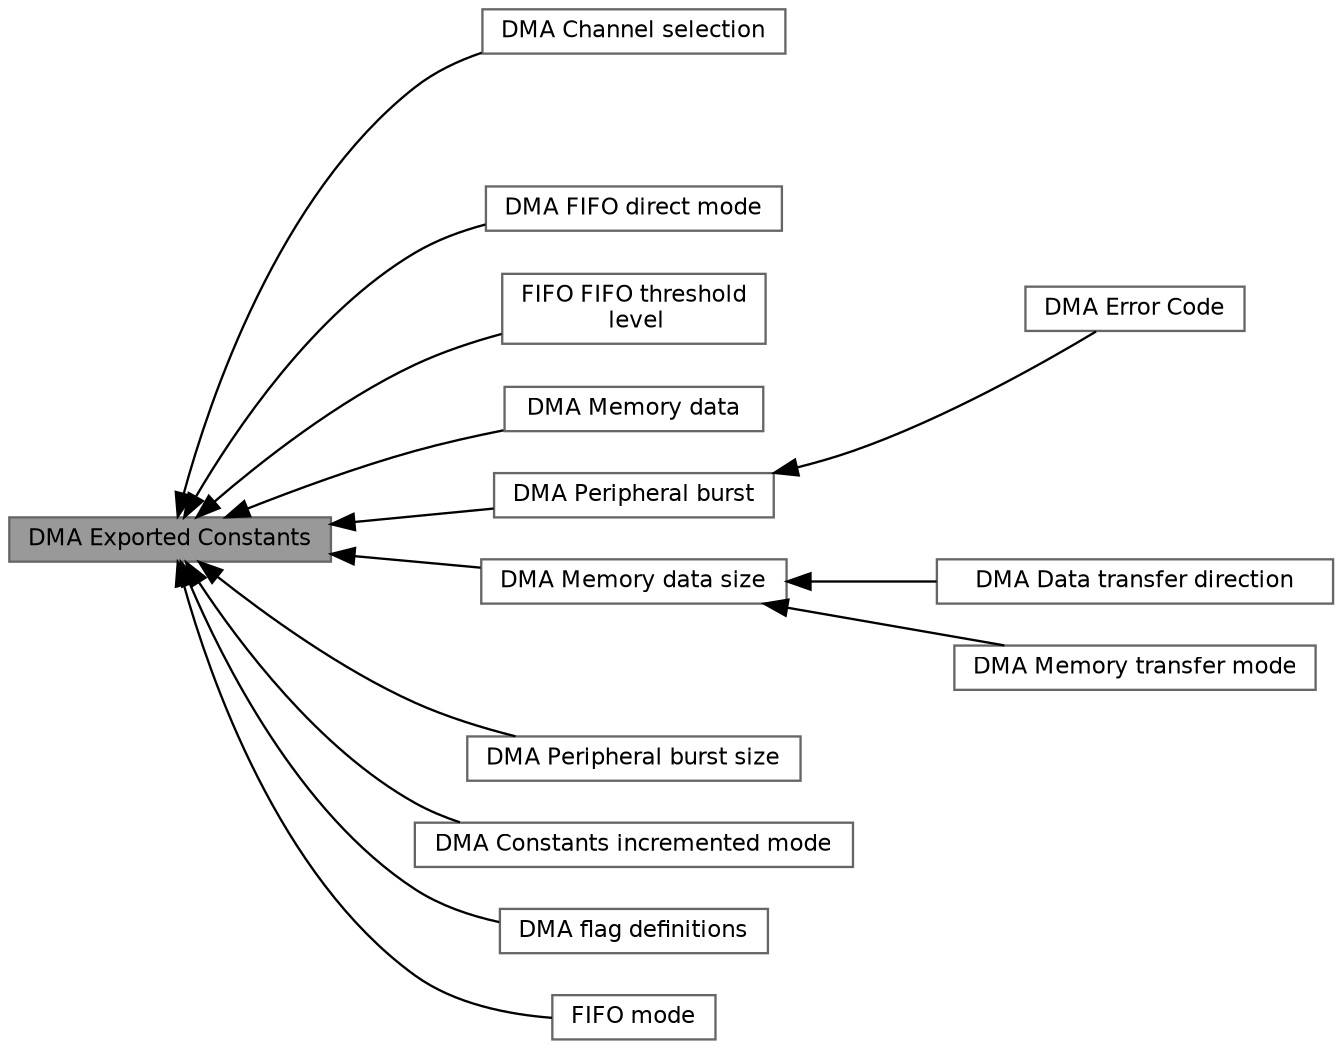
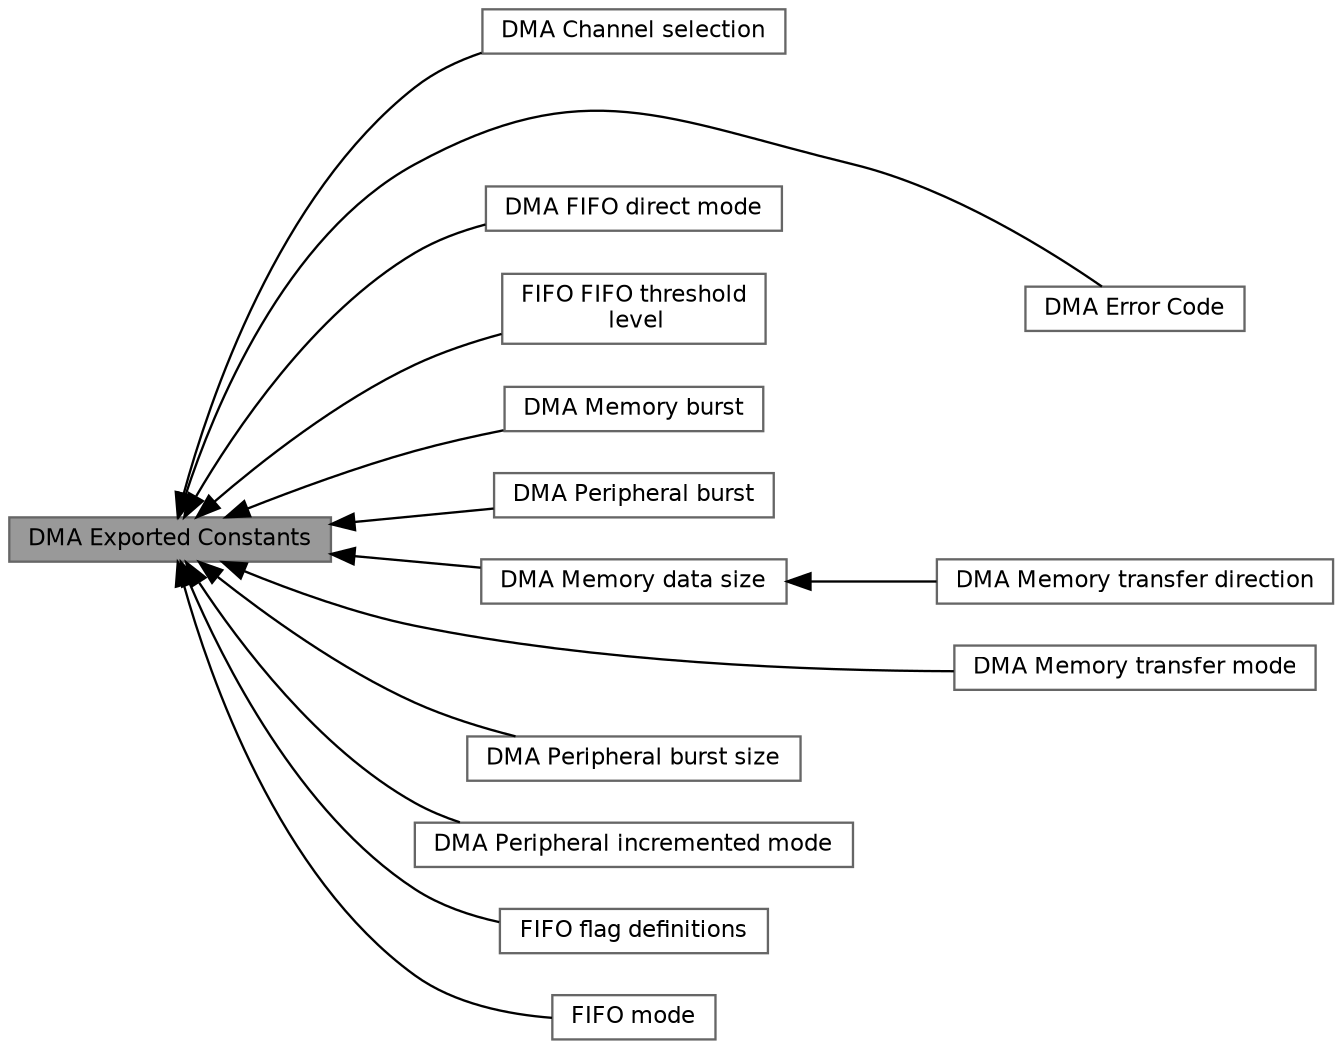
(634, 409) -> (634, 409)
(951, 410) -> (566, 113)
(1135, 581) -> (1135, 581)
(896, 627) -> (594, 653)
(634, 845) -> (634, 845)
(634, 931) -> (634, 931)
